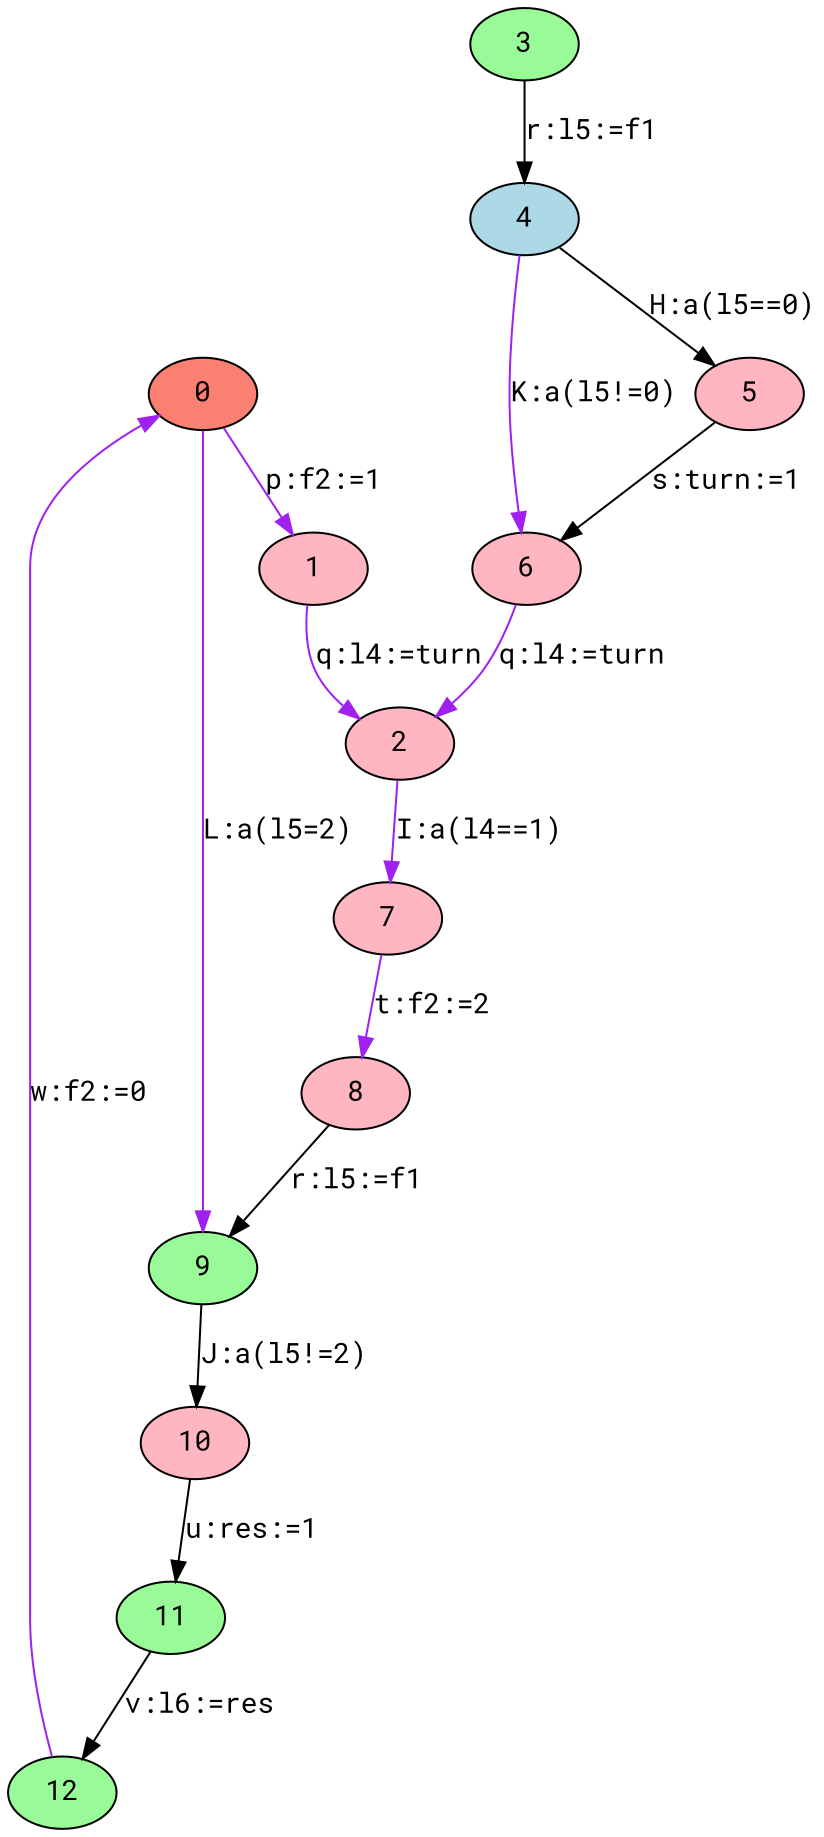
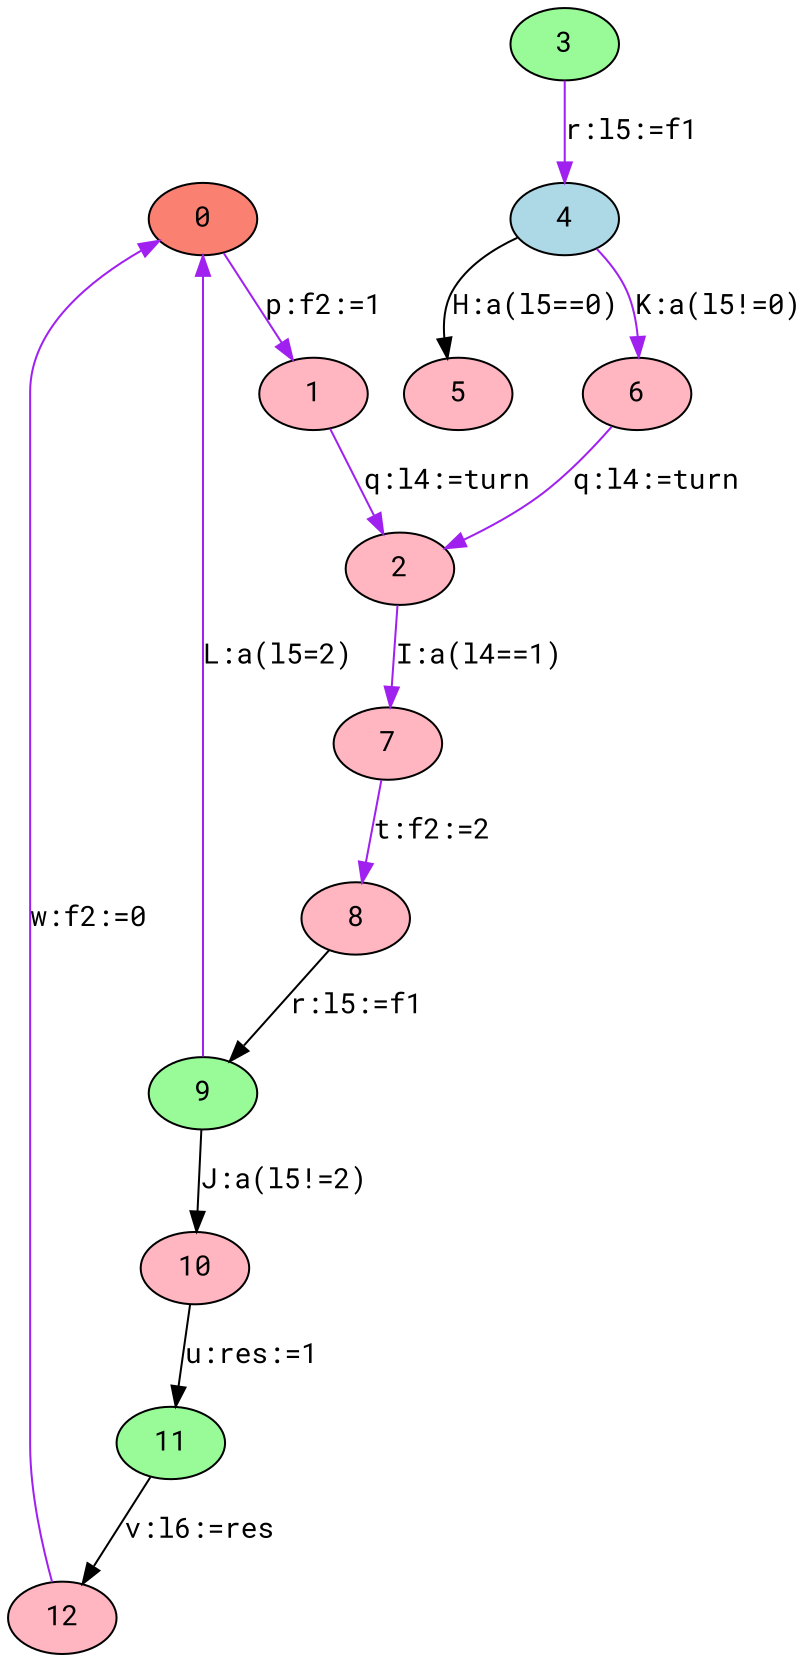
(525, 122) -> (565, 122)
(646, 475) -> none
(203, 821) -> (203, 666)
(62, 1793) -> (62, 1618)
